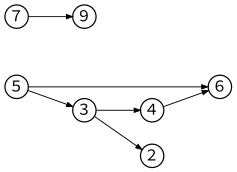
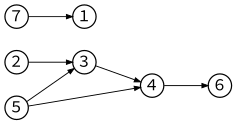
(84, 17) -> (84, 17)
(115, 87) -> (81, 97)
(116, 131) -> (48, 62)
